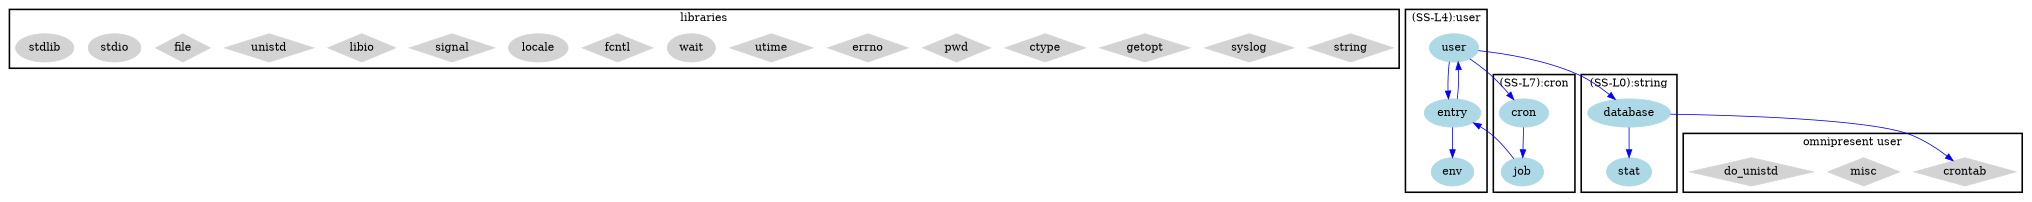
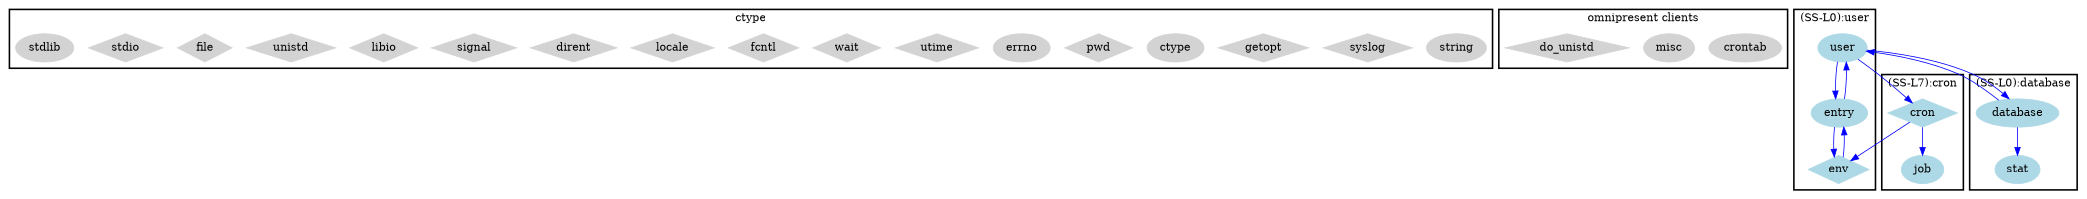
(704, 18) -> (751, 18)
(1446, 18) -> (1835, 18)
(115, 48) -> (126, 48)
(538, 48) -> (673, 48)
none -> (574, 48)
(691, 48) -> (847, 48)
(868, 48) -> (1022, 48)
(1045, 48) -> (1176, 48)
(1351, 48) -> (1456, 48)
(1629, 84) -> (2023, 84)
(1524, 113) -> (1923, 113)
(1812, 120) -> (1940, 67)
none -> (1887, 137)
(1499, 141) -> (1844, 146)
(1853, 142) -> (1643, 18)
(1453, 172) -> (1839, 170)
(1864, 172) -> (1669, 48)
(1965, 172) -> (1745, 48)
